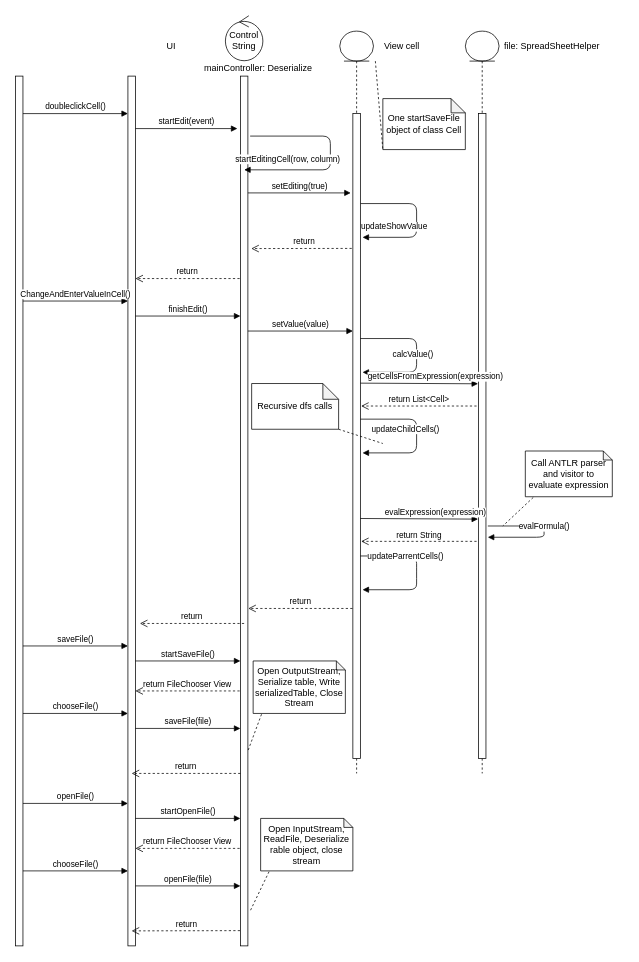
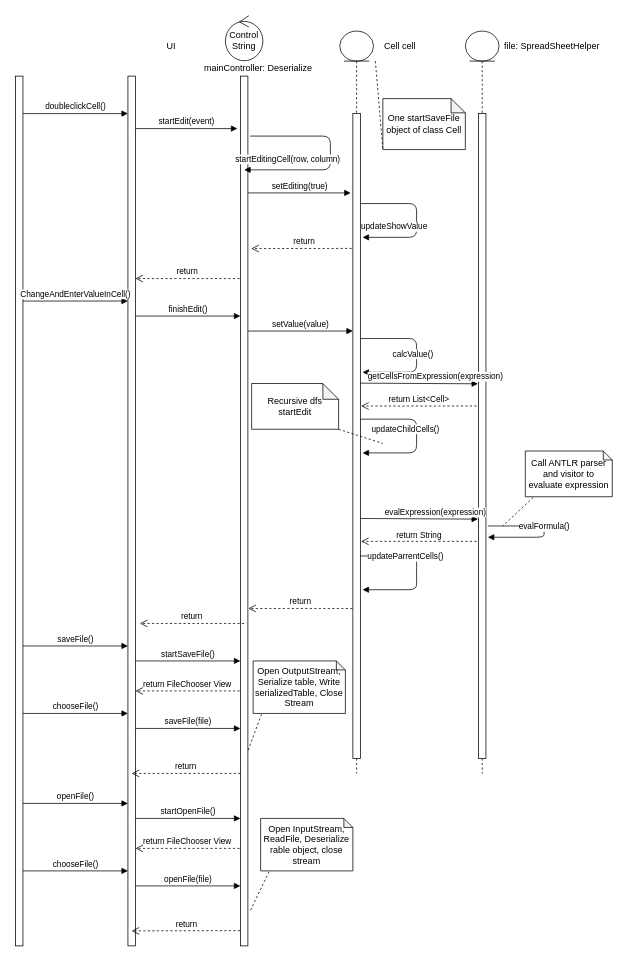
(402, 46) -> (401, 46)
(295, 407) -> (295, 407)
